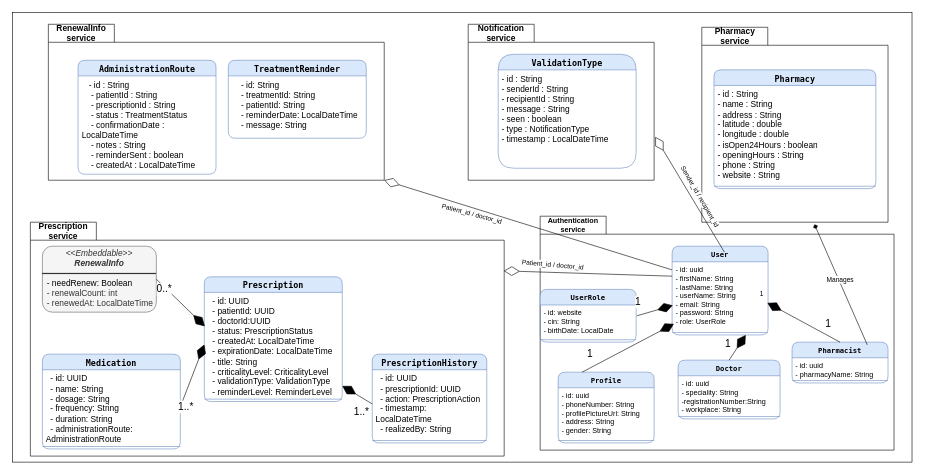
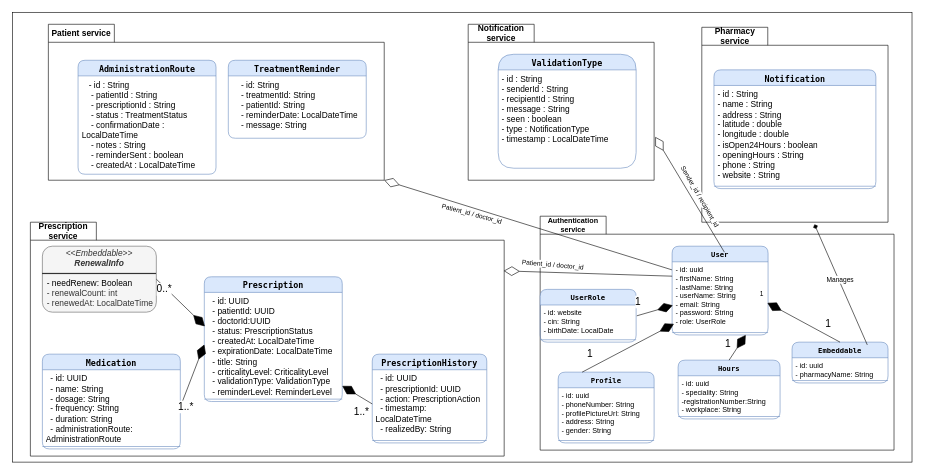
(81, 33) -> (81, 33)
(795, 79) -> (795, 79)
(840, 351) -> (840, 351)
(729, 369) -> (729, 369)
